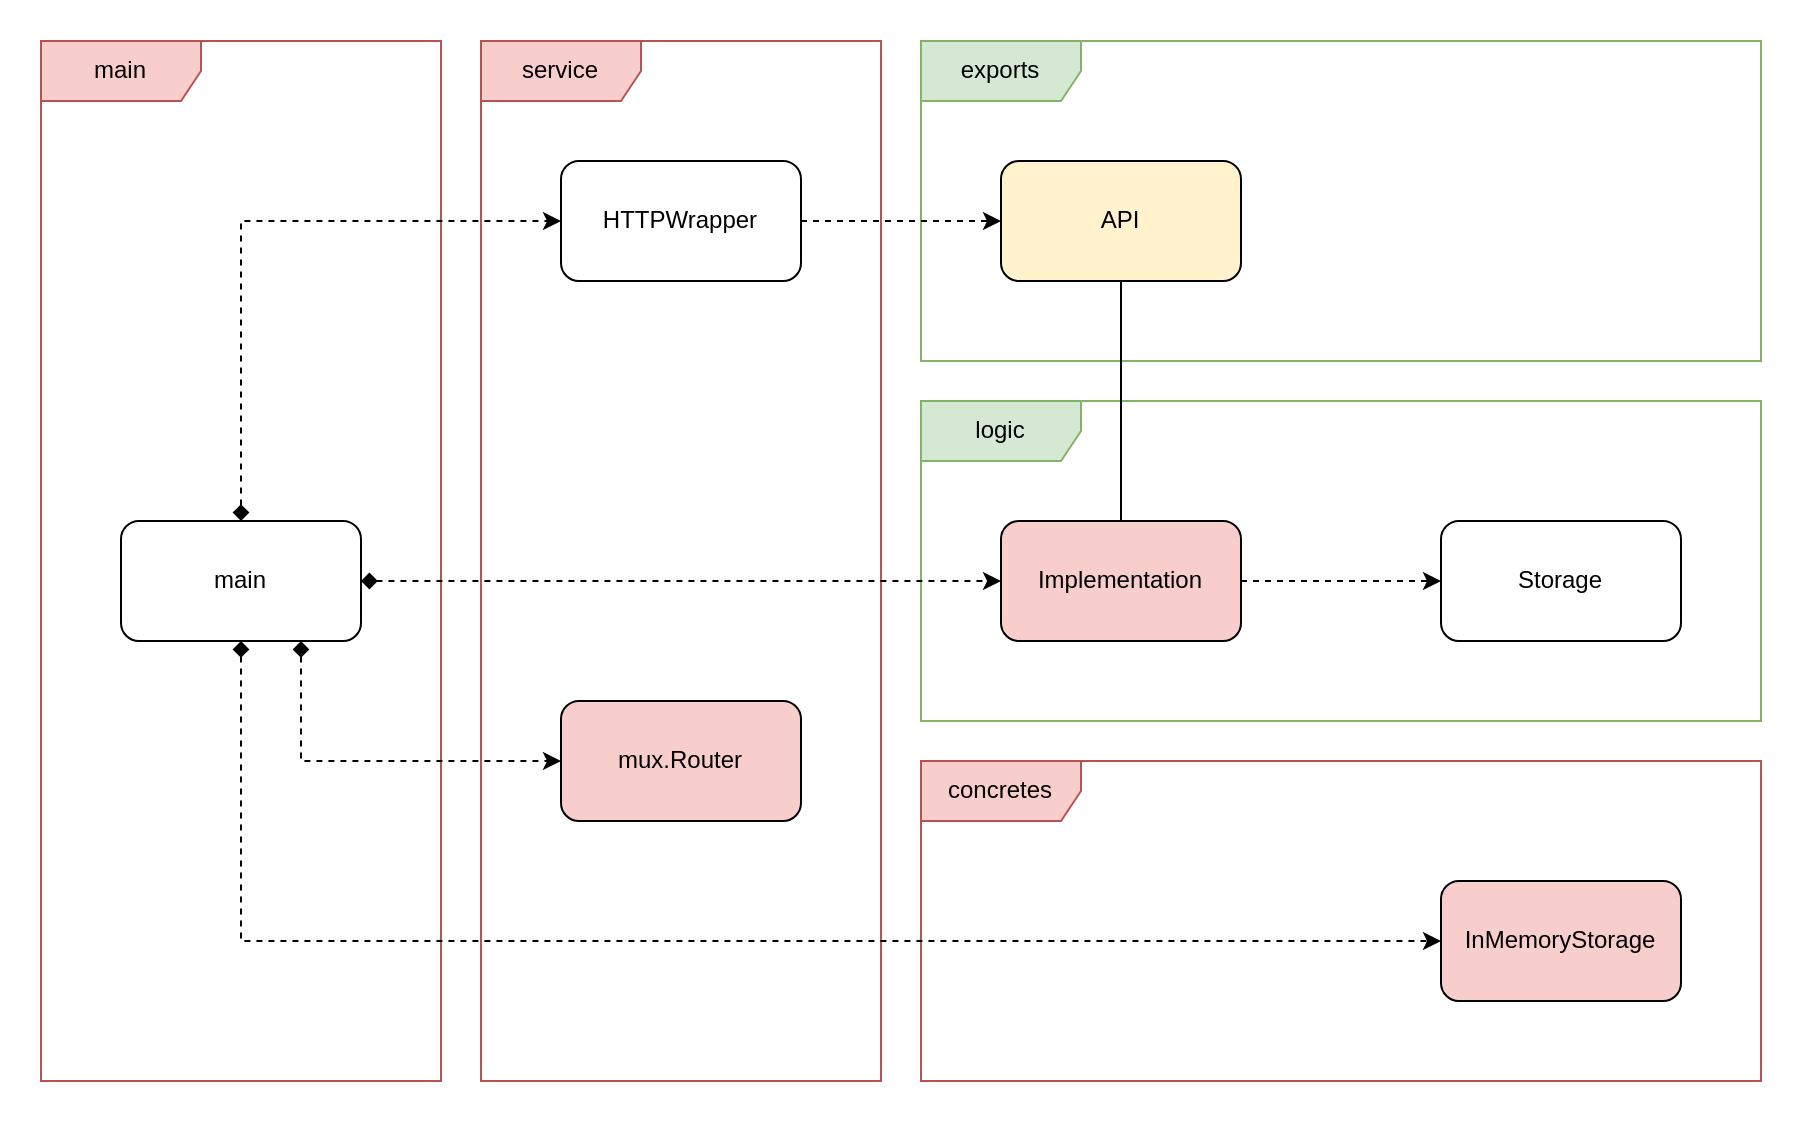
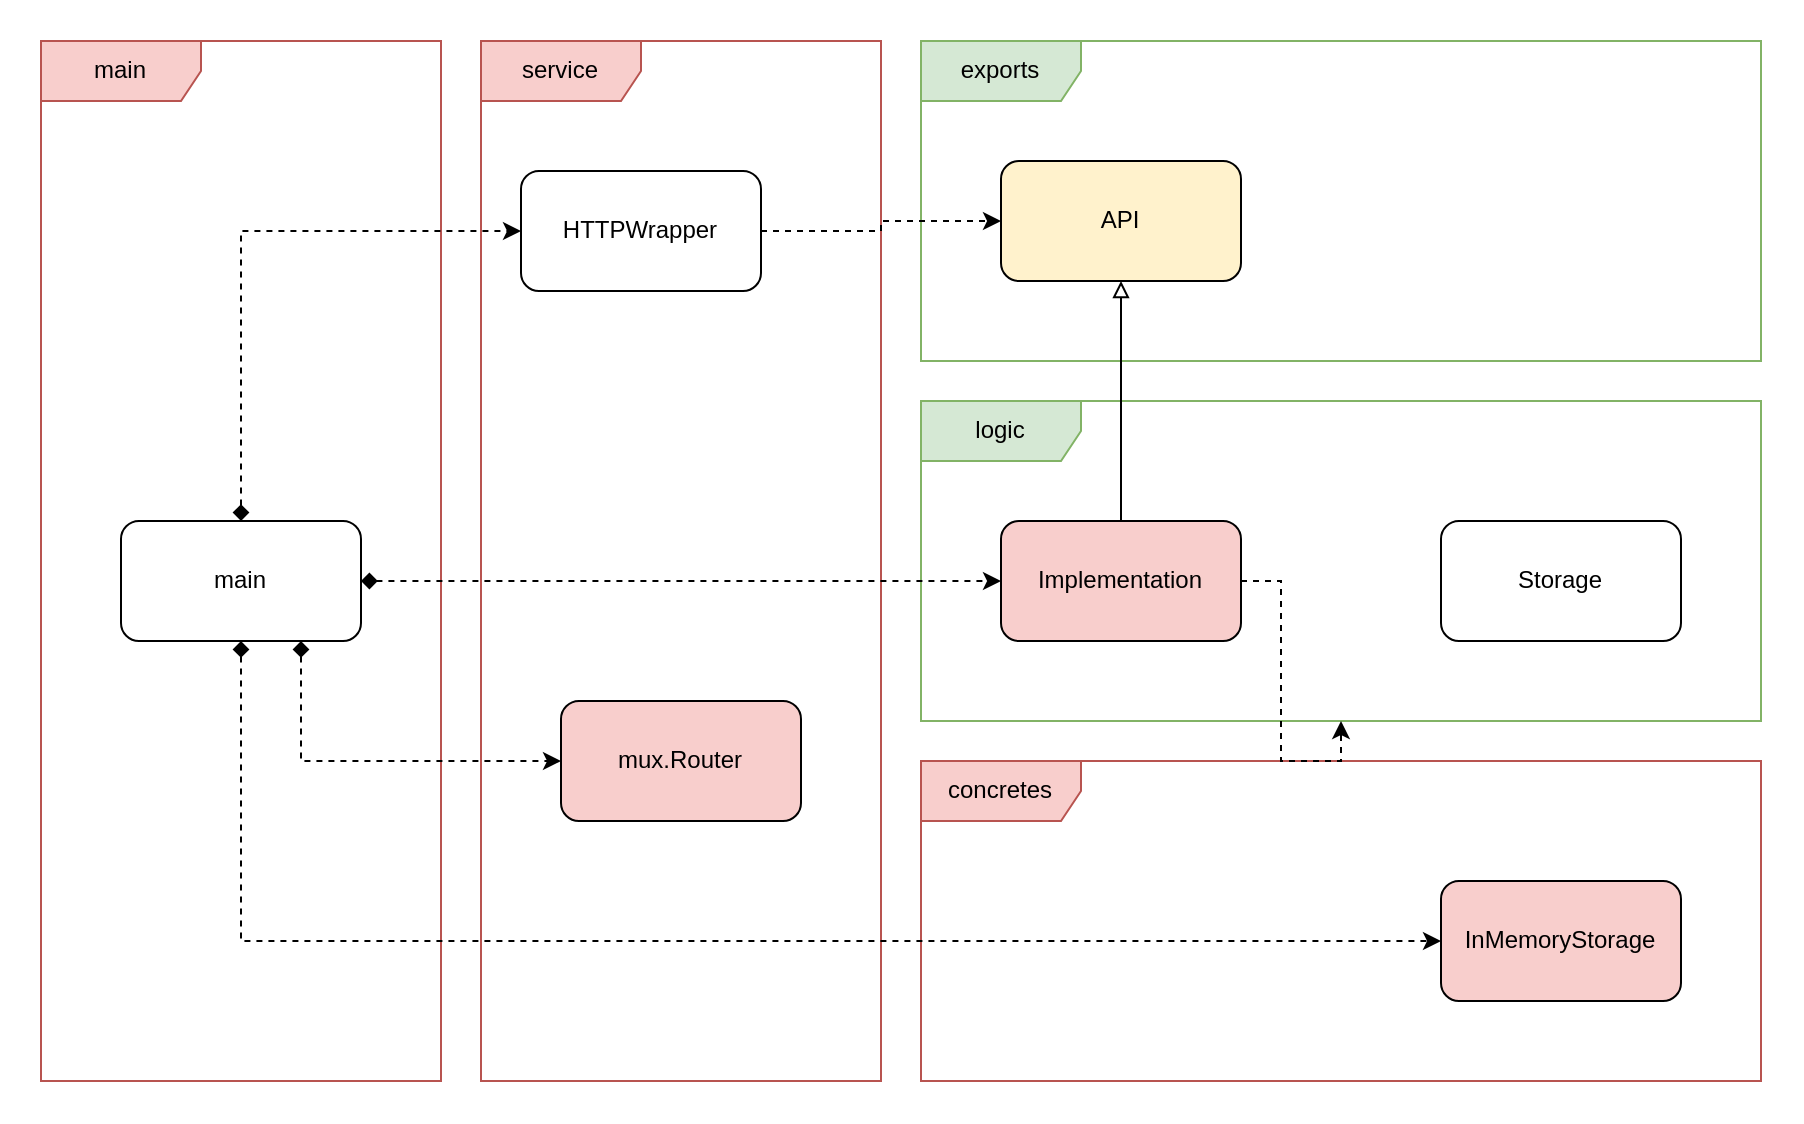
(681, 221) -> (641, 231)
(1121, 291) -> (1121, 298)
(1353, 581) -> (1281, 647)
